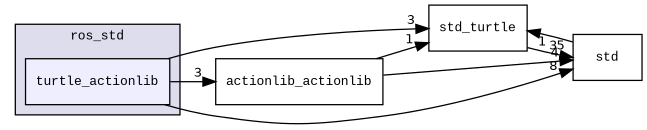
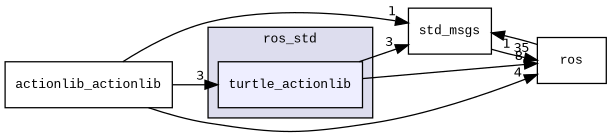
(478, 28) -> (450, 31)
(608, 57) -> (572, 60)
(188, 82) -> (189, 85)
